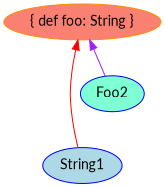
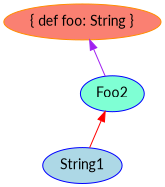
(70, 99) -> (95, 134)
